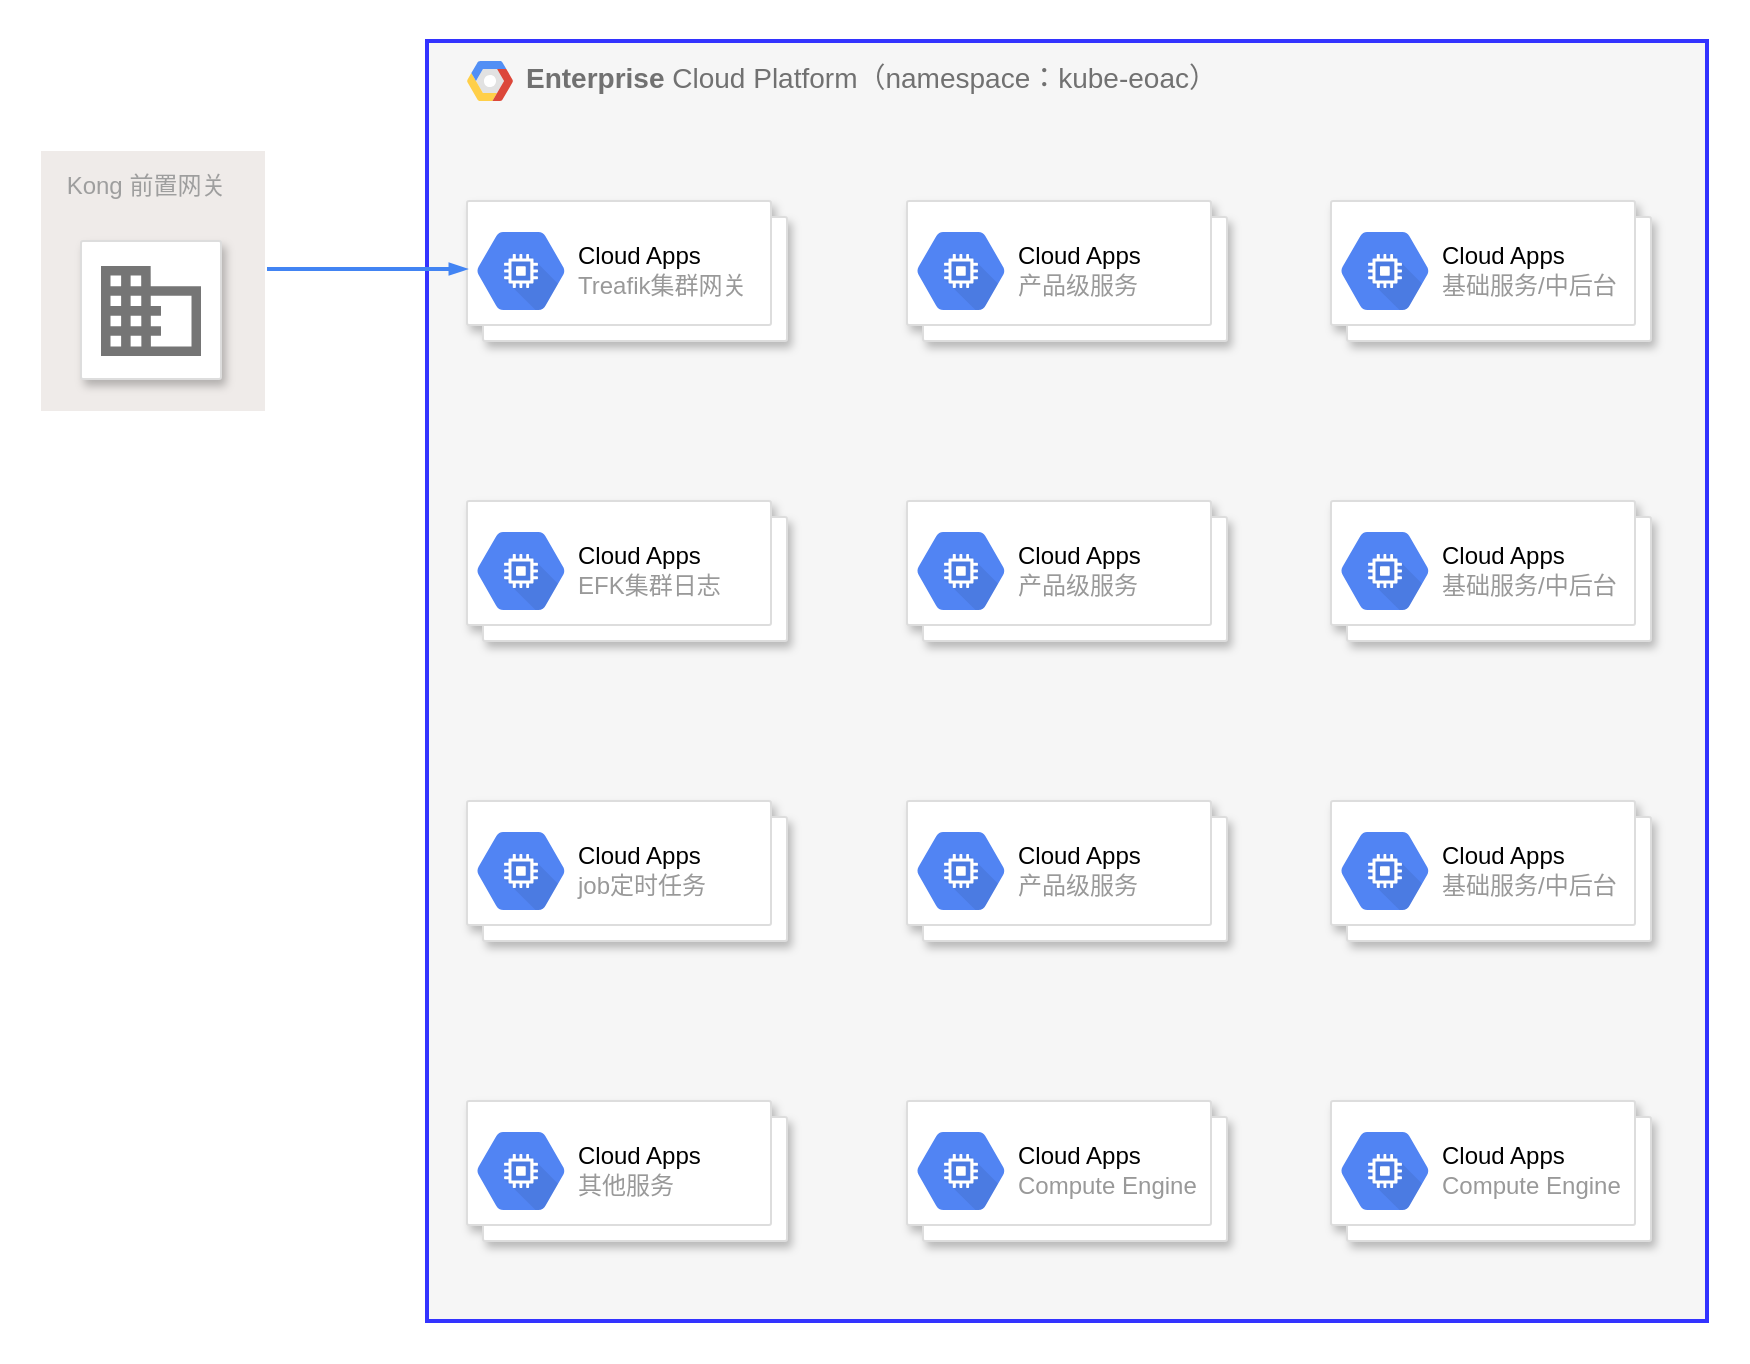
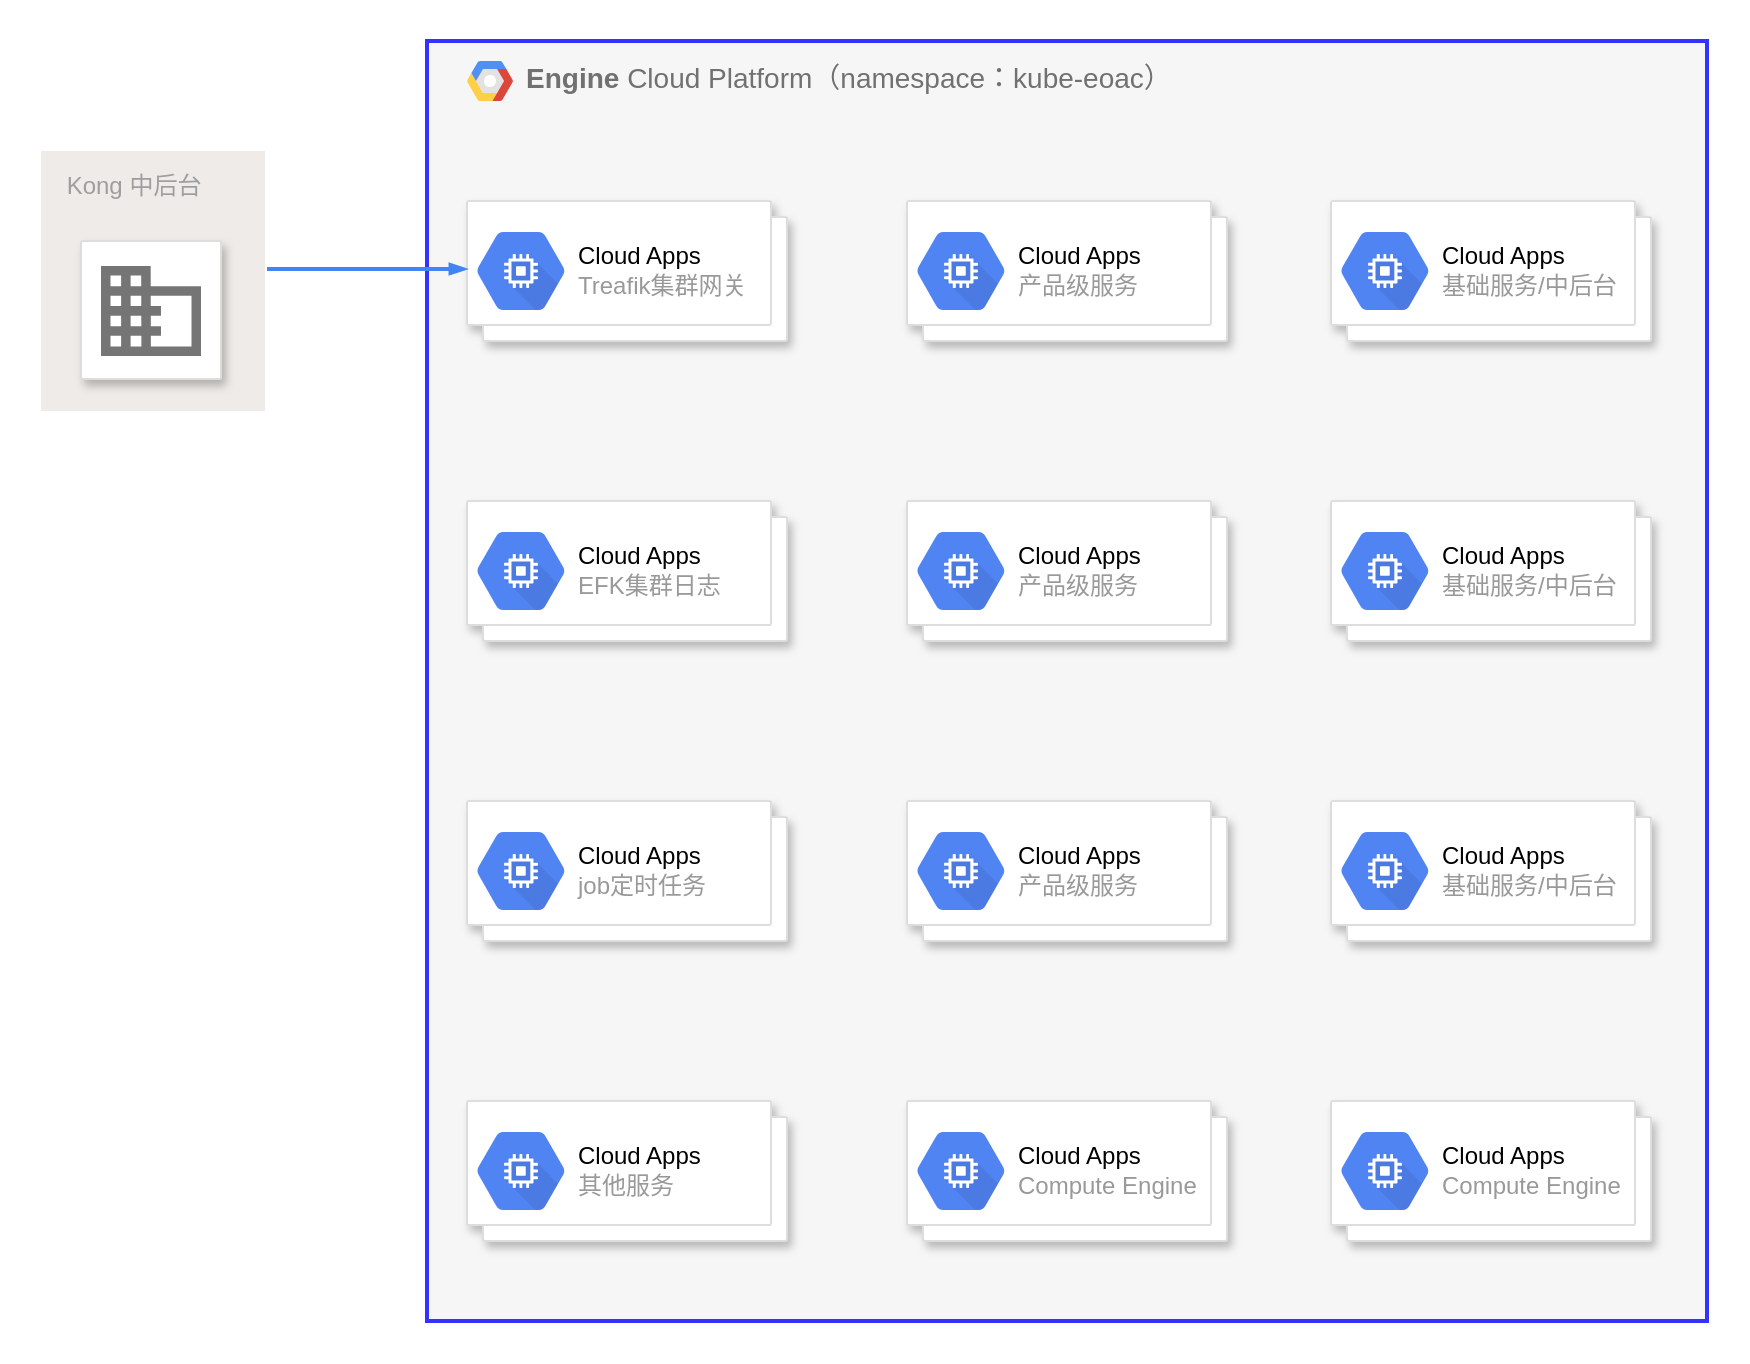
(892, 80) -> (860, 80)
(139, 187) -> (127, 187)
